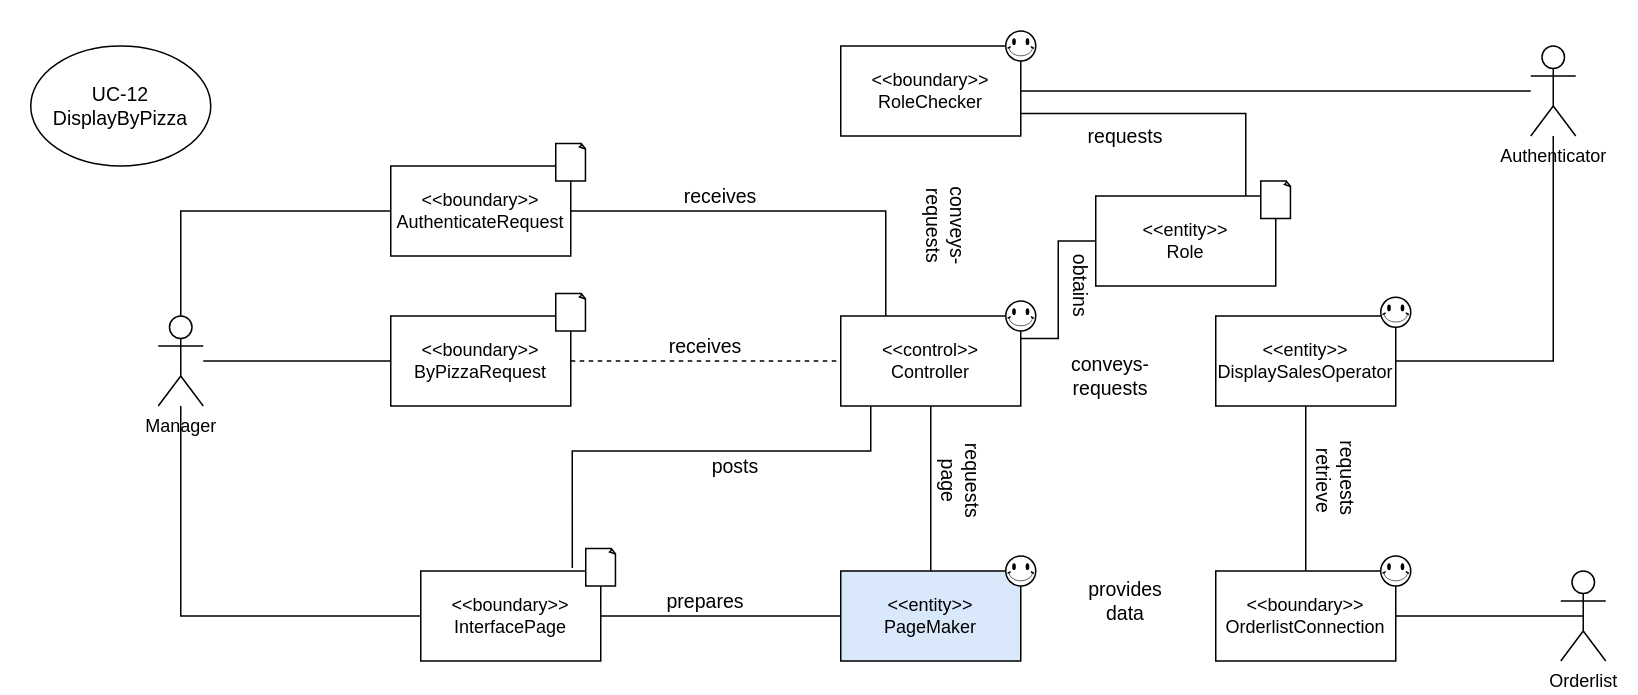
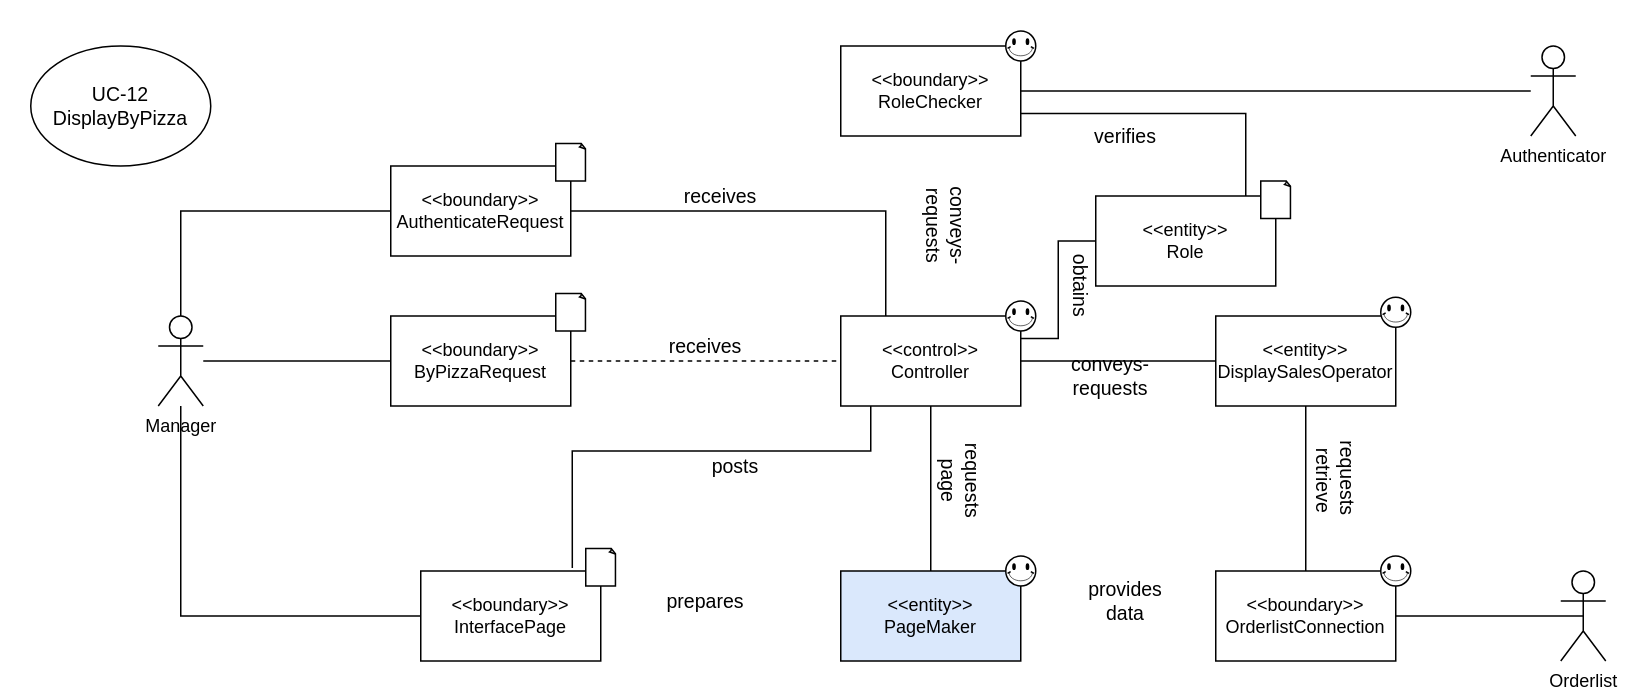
(1126, 136) -> (1126, 136)
(1553, 327) -> (1119, 361)
(721, 616) -> none
